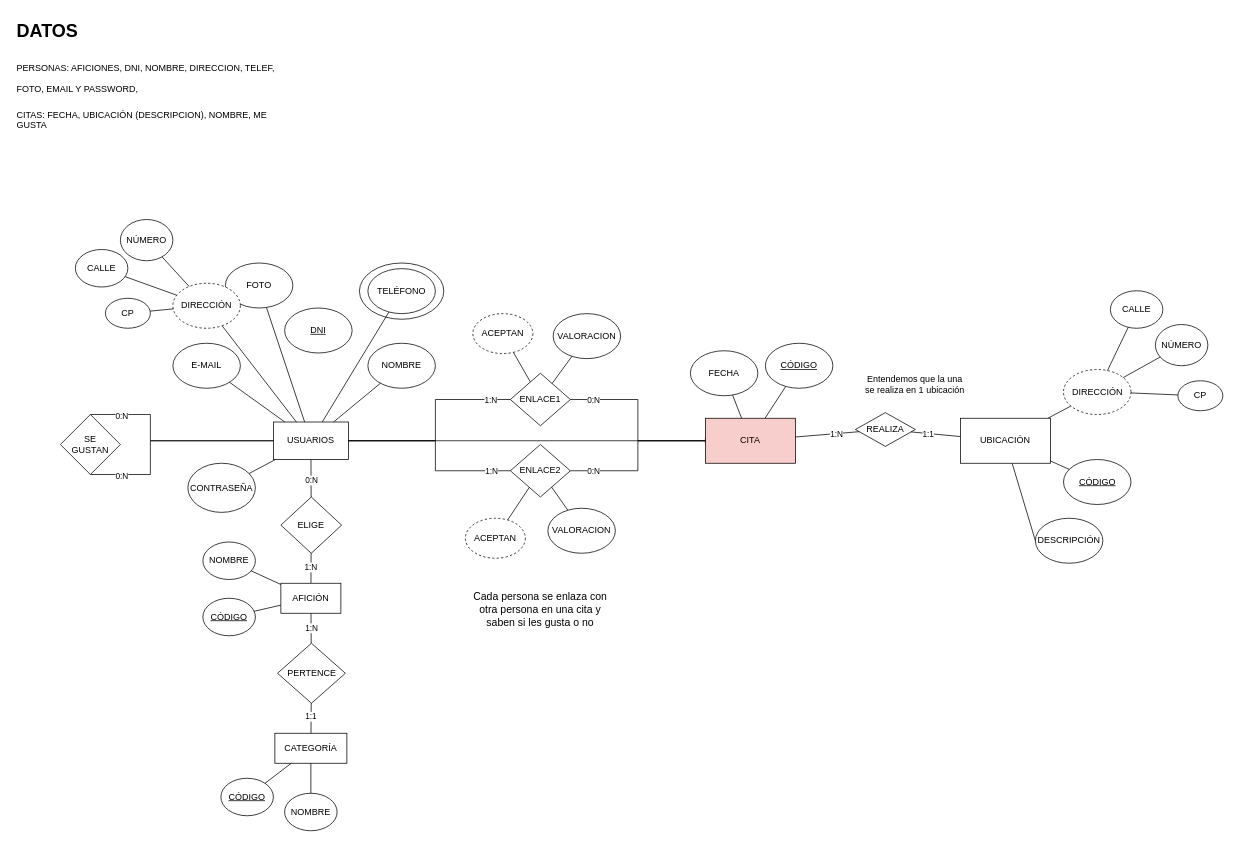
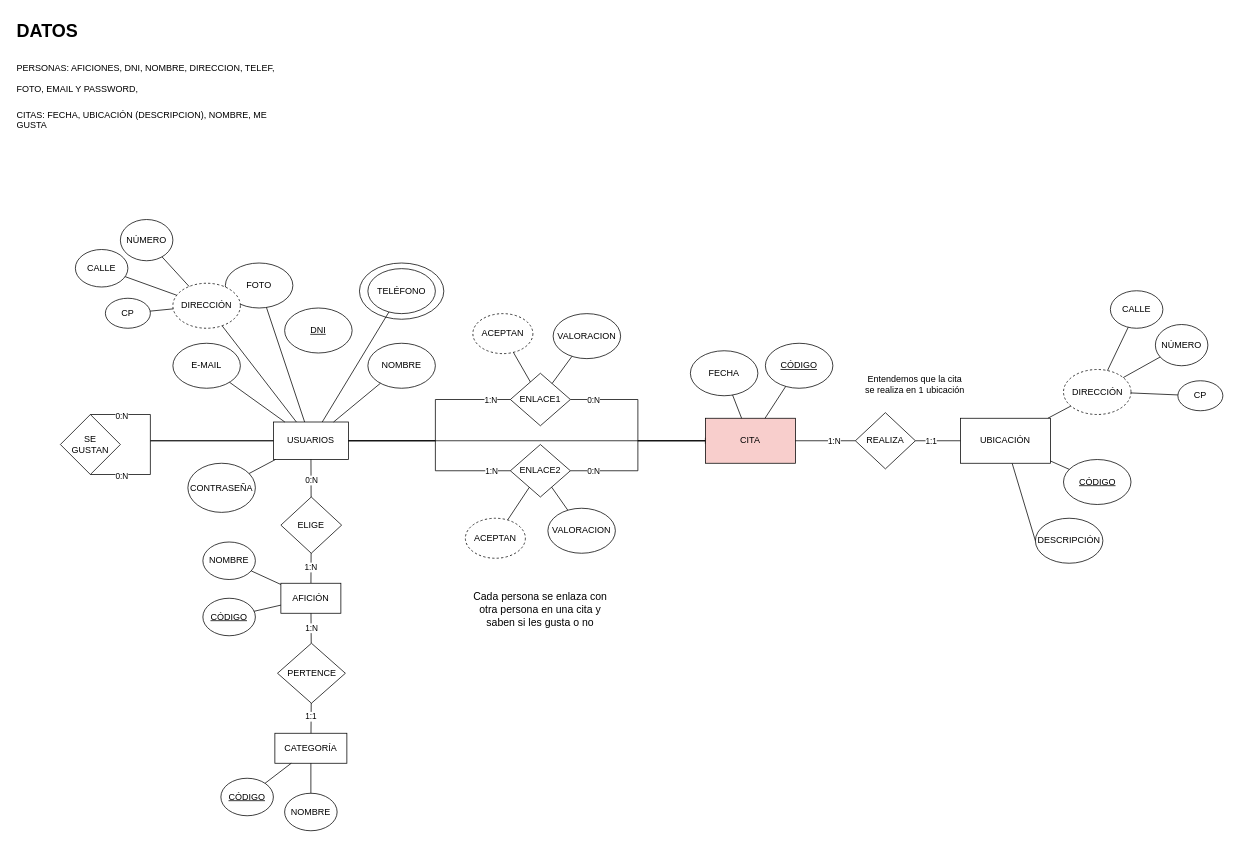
(915, 384) -> (915, 384)
(885, 429) -> (885, 441)
